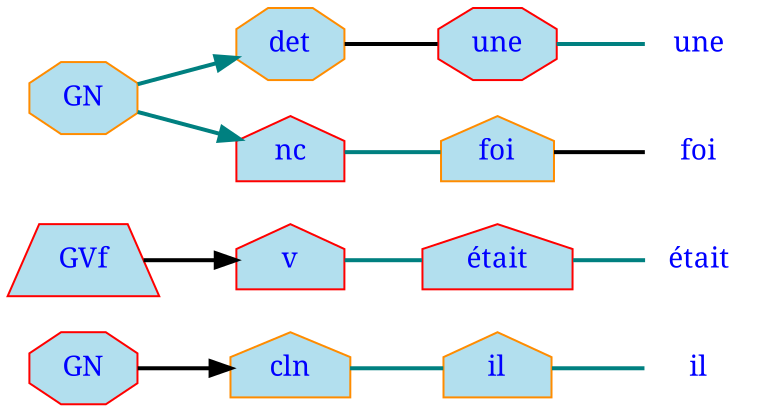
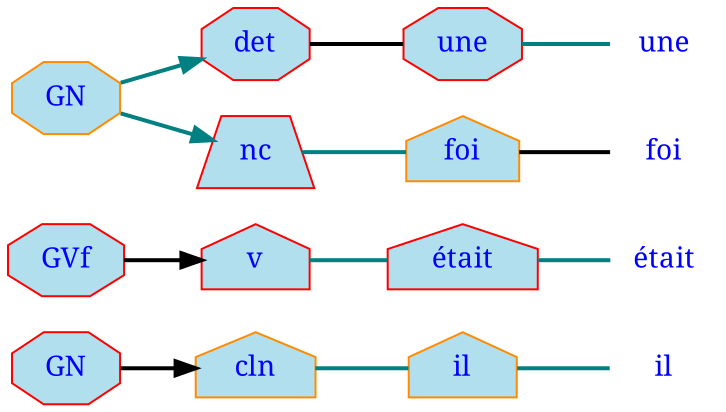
(290, 44) -> (256, 44)
(290, 152) -> (256, 152)
(83, 260) -> (66, 260)
